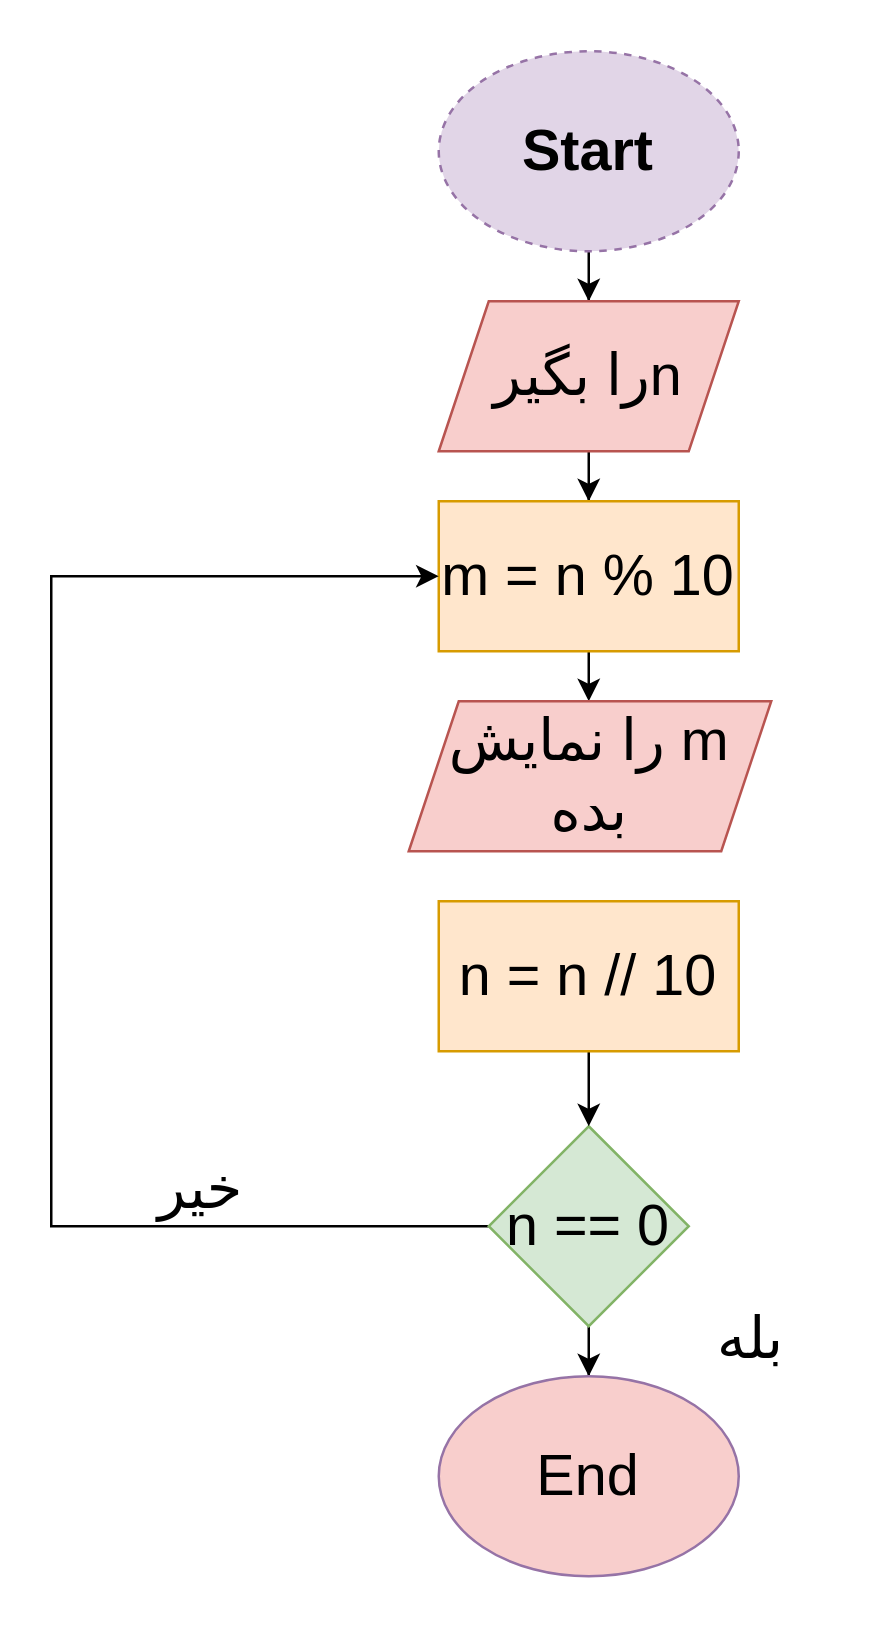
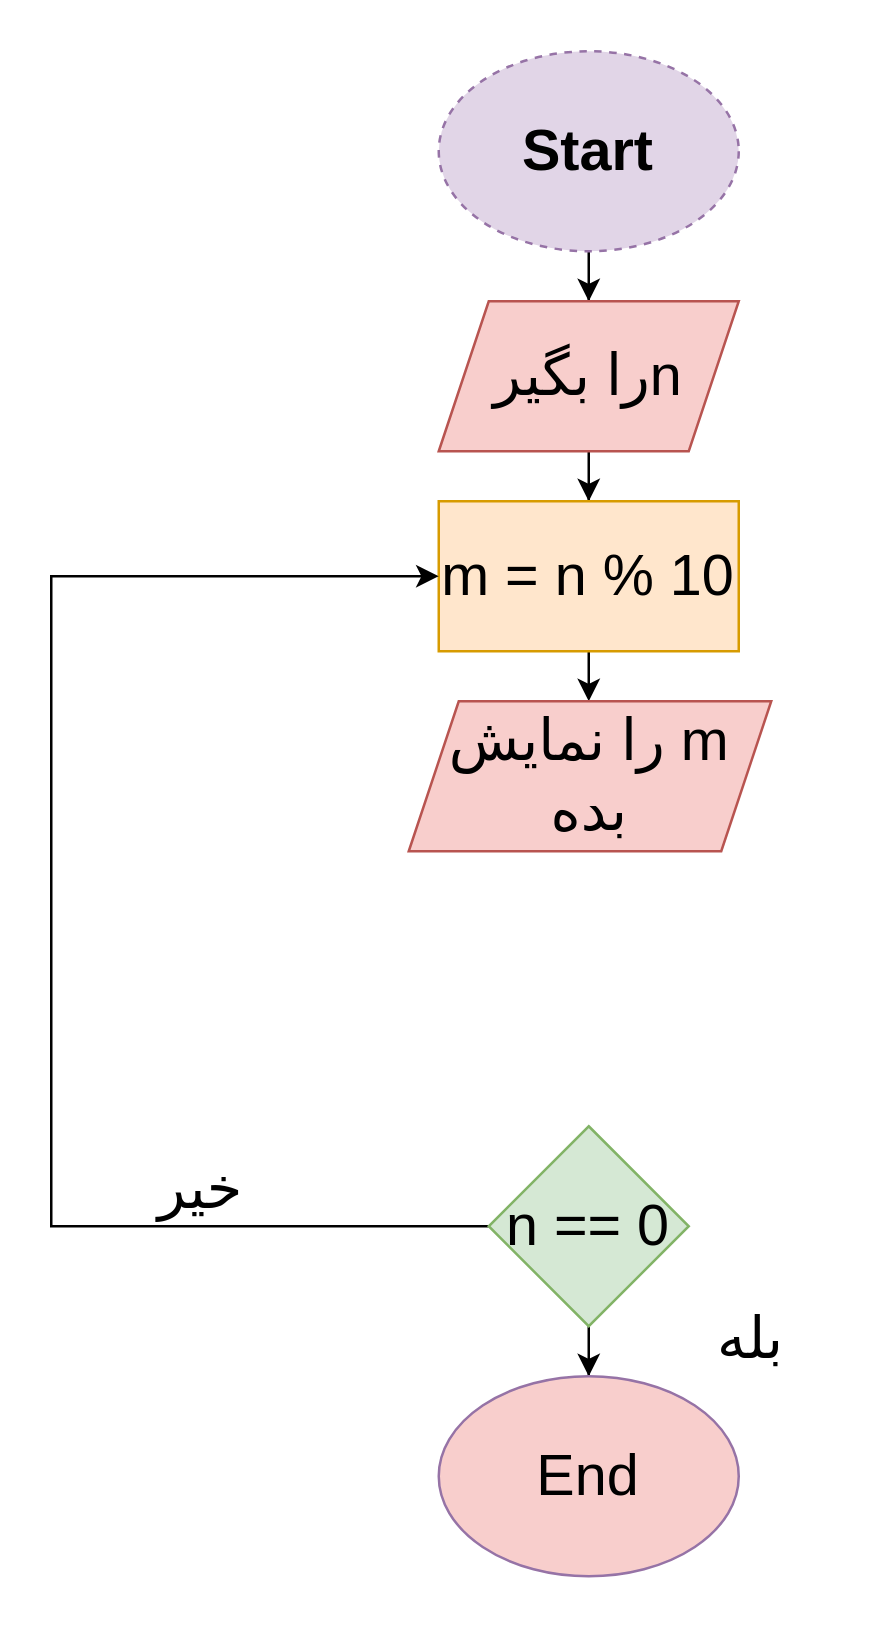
(589, 976) -> none
(589, 1097) -> none
